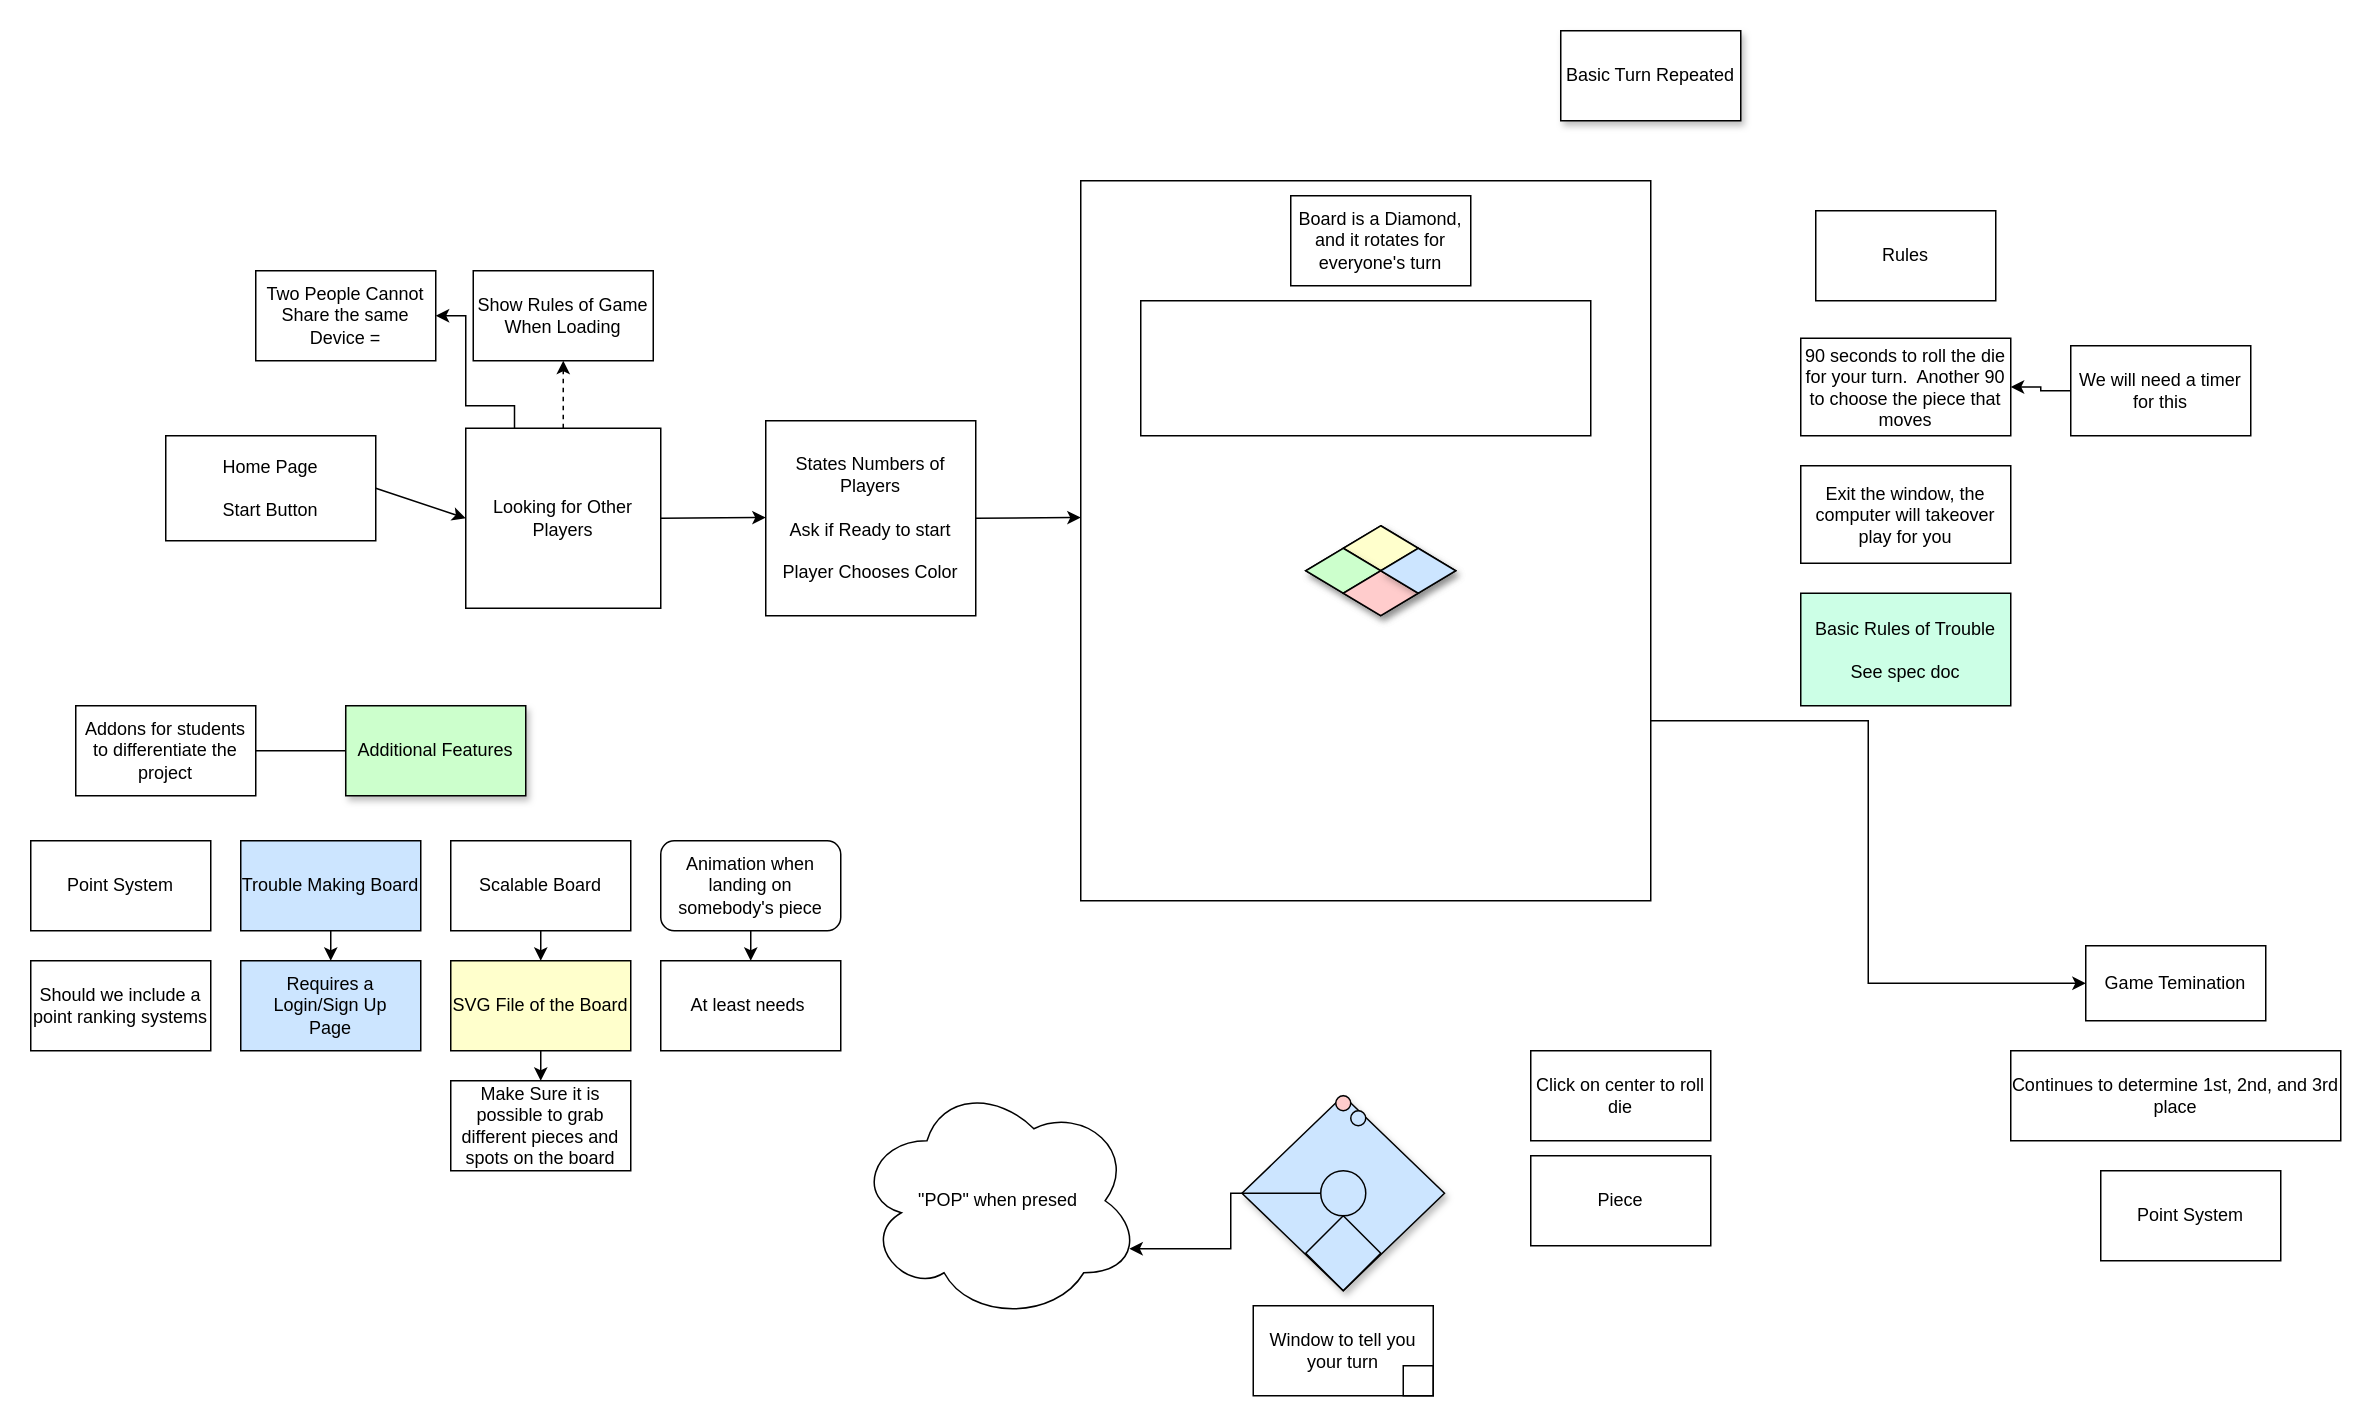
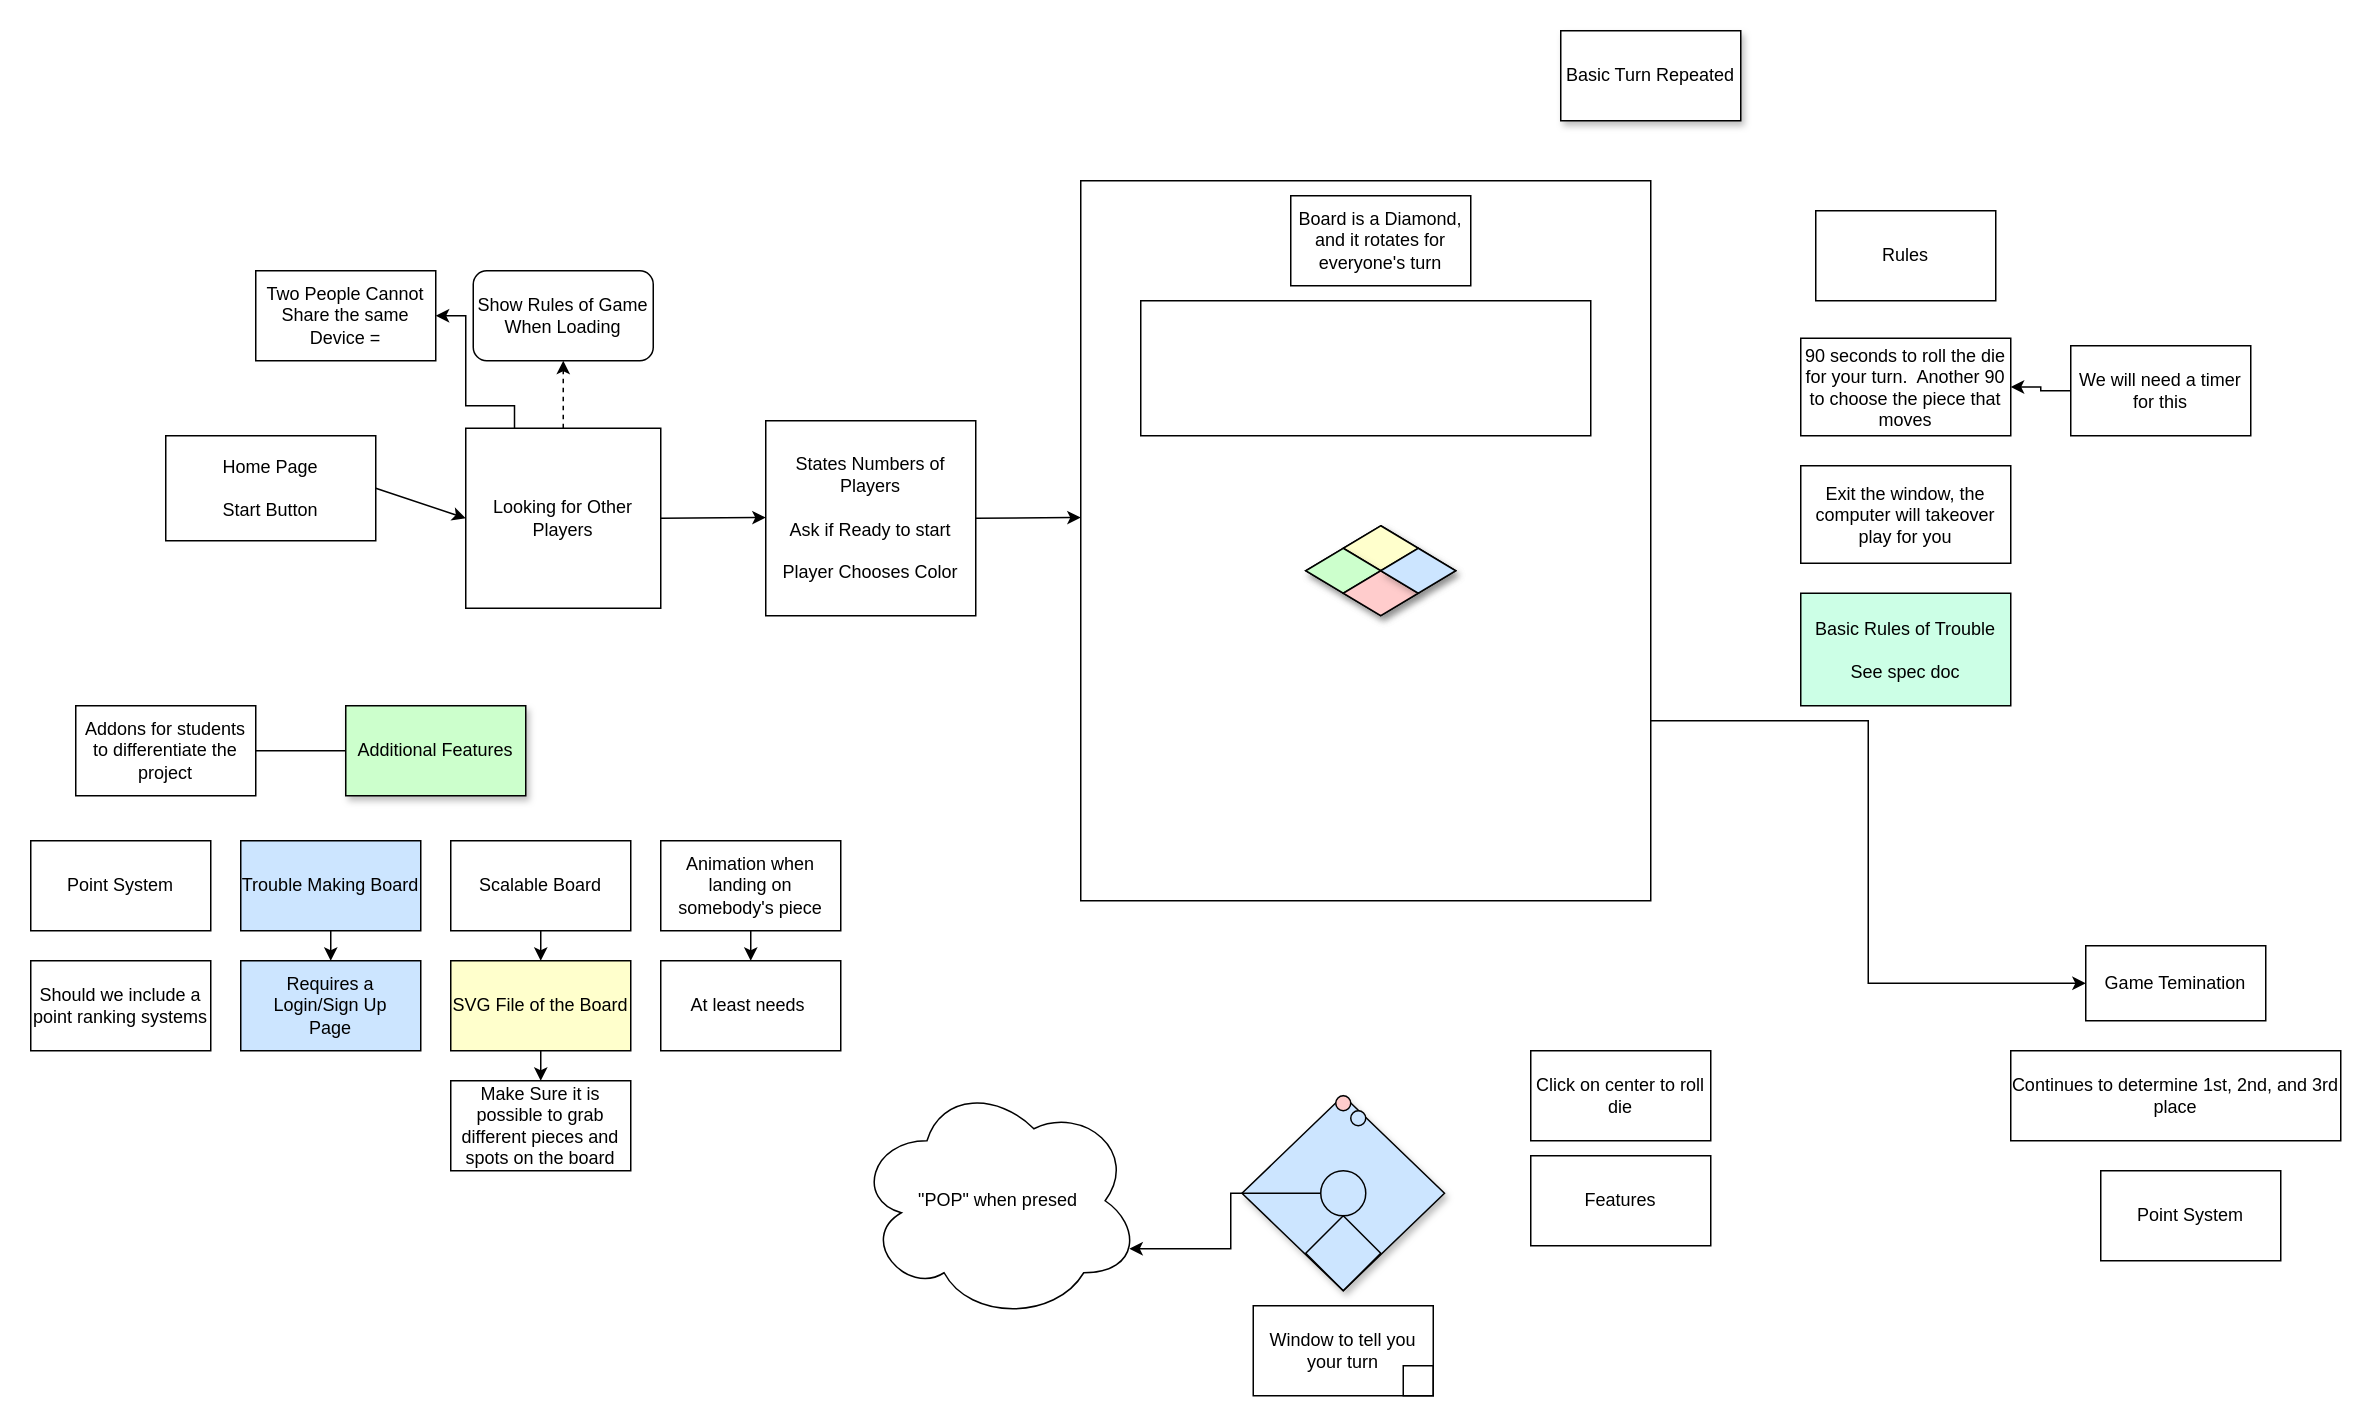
(563, 316) -> (563, 316)
(751, 886) -> (751, 886)
(1621, 1201) -> (1621, 1201)
